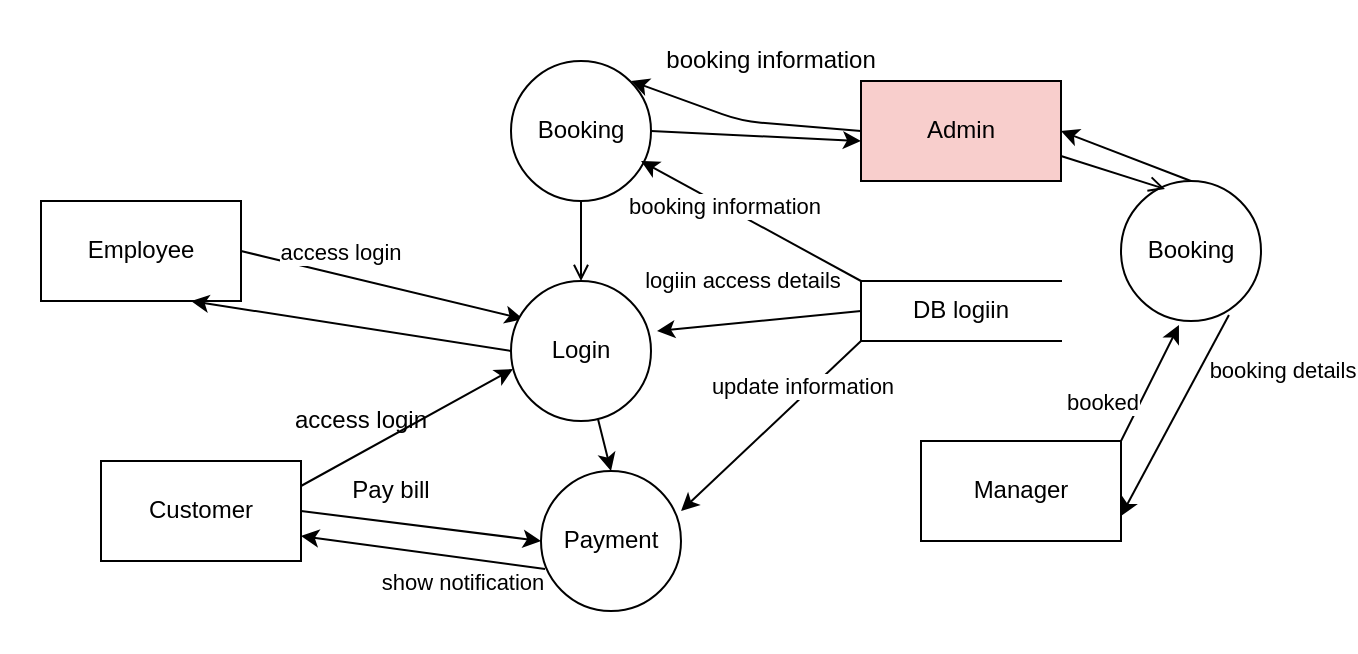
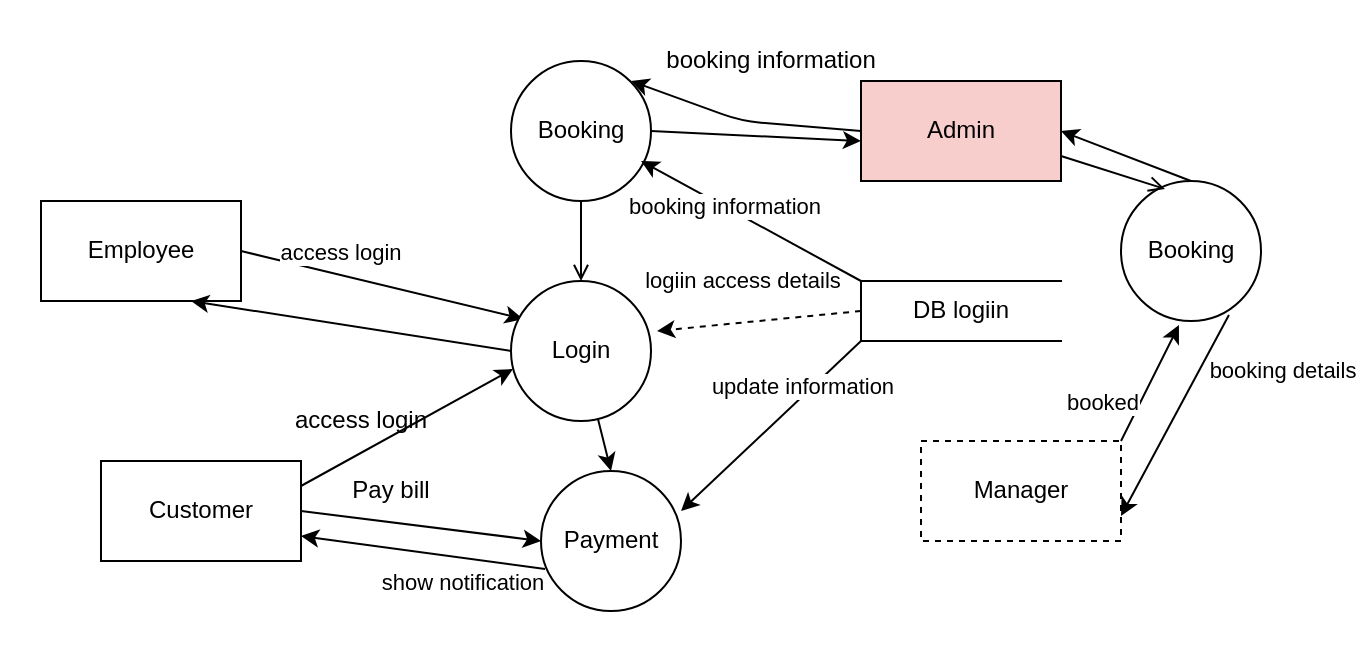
(763, 321) -> (763, 321)
(1021, 491) -> (1021, 491)
